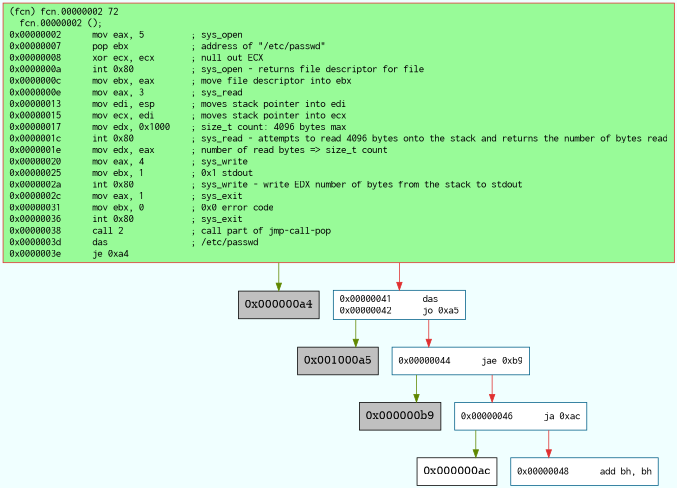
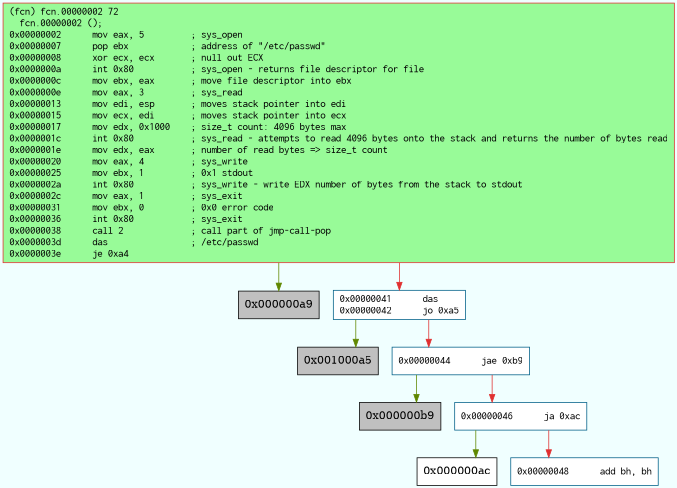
(279, 305) -> (279, 305)
